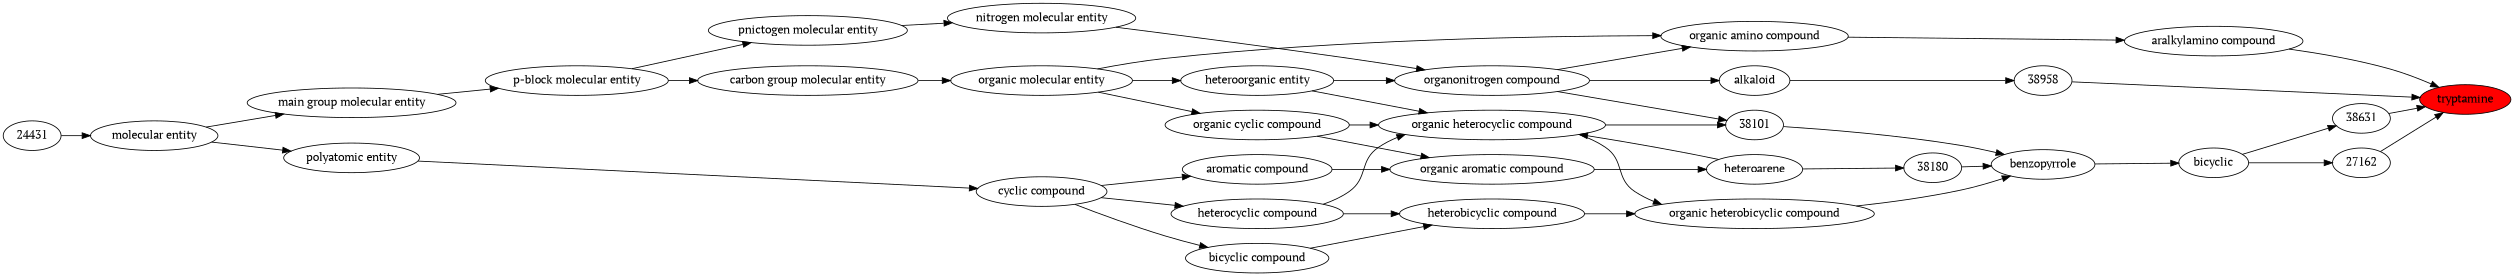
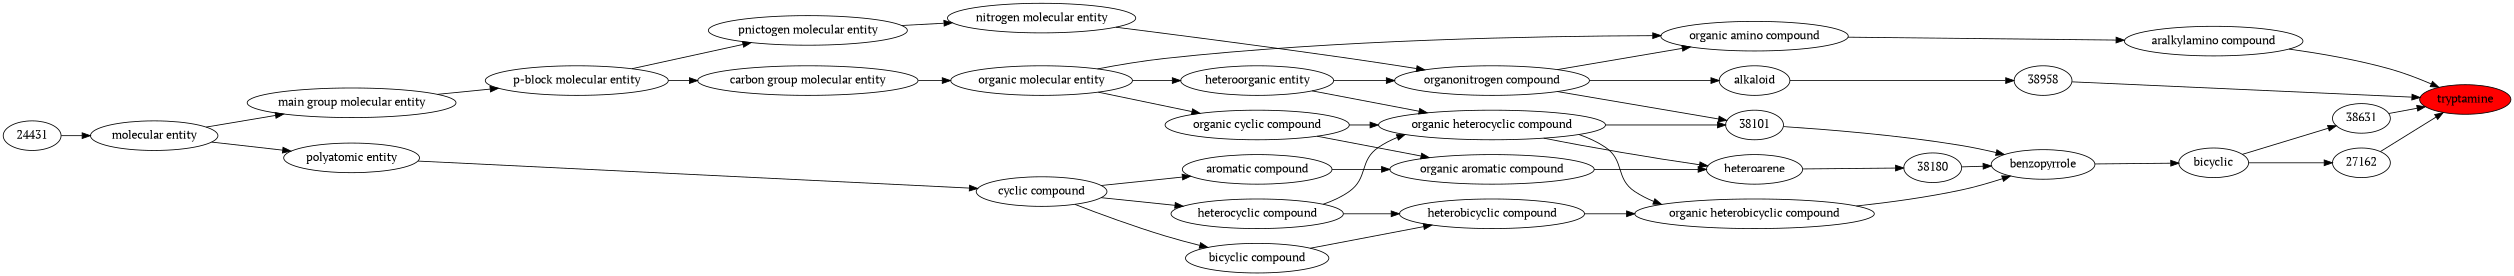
(1653, 147) -> (1621, 152)
